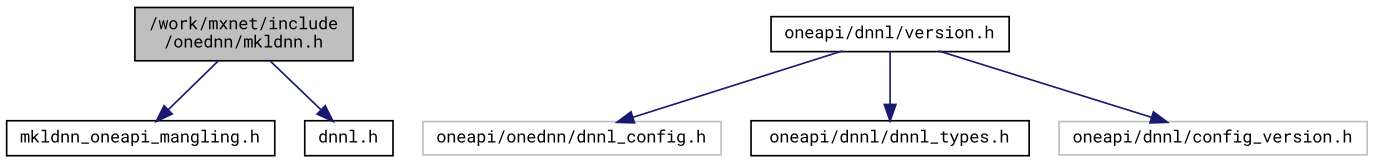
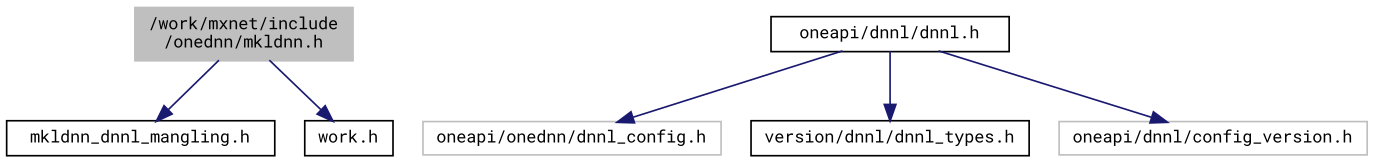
(244, 34) -> (244, 34)
(890, 34) -> (890, 34)
(141, 138) -> (141, 138)
(349, 138) -> (349, 138)
(890, 138) -> (890, 138)
